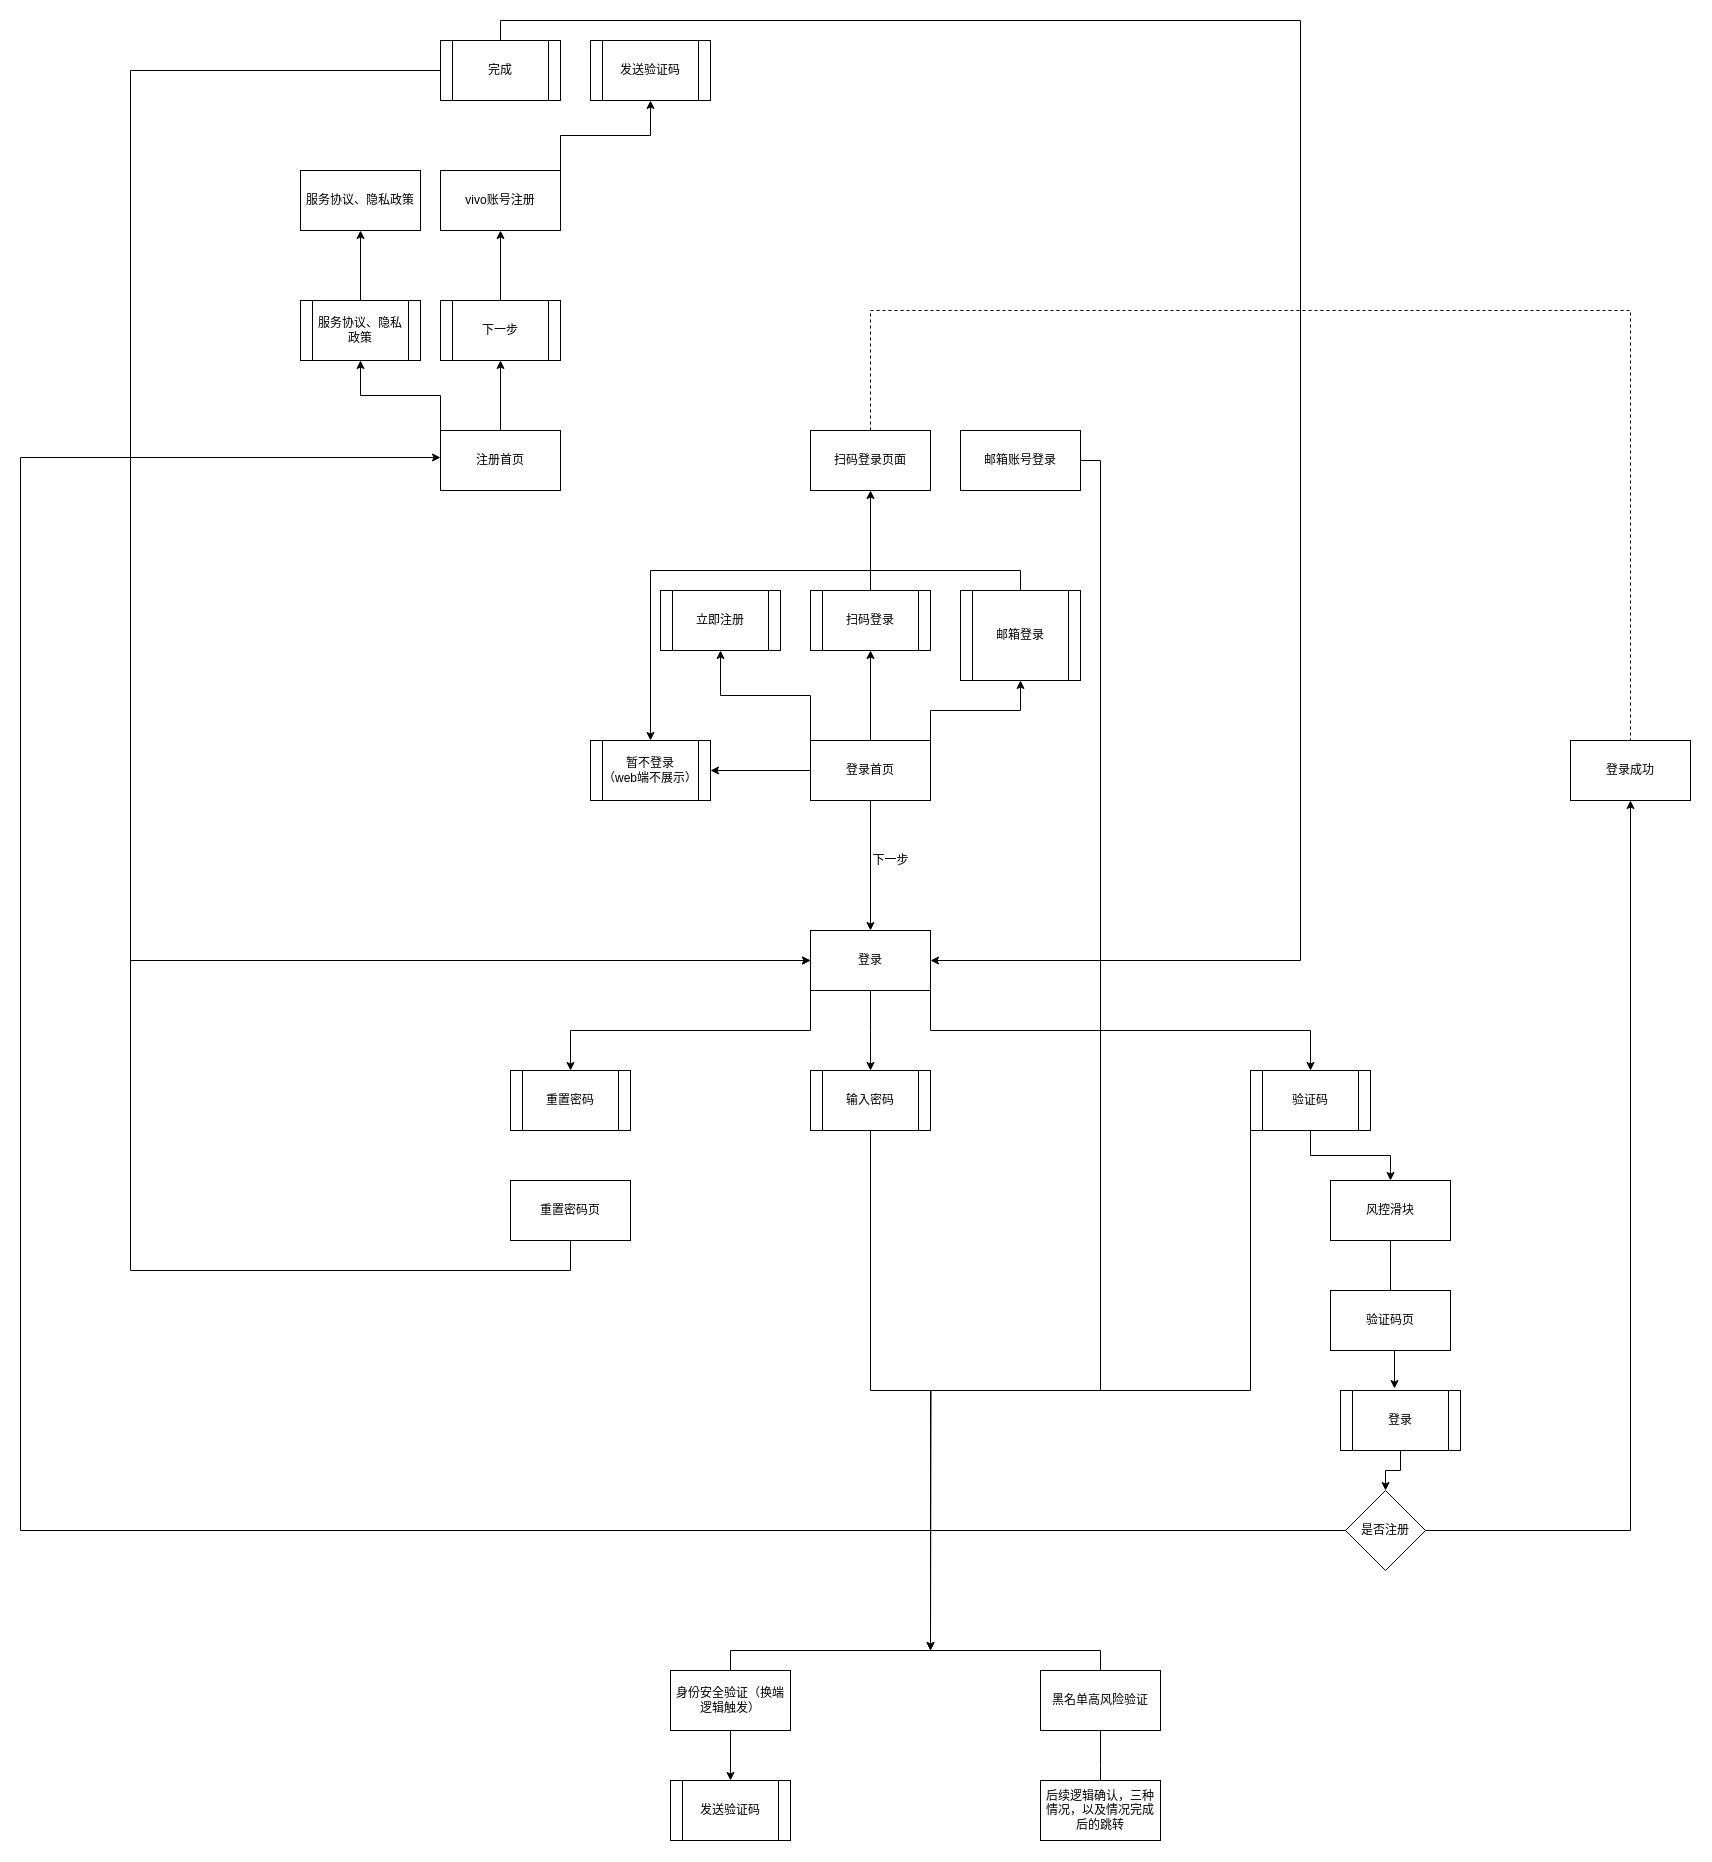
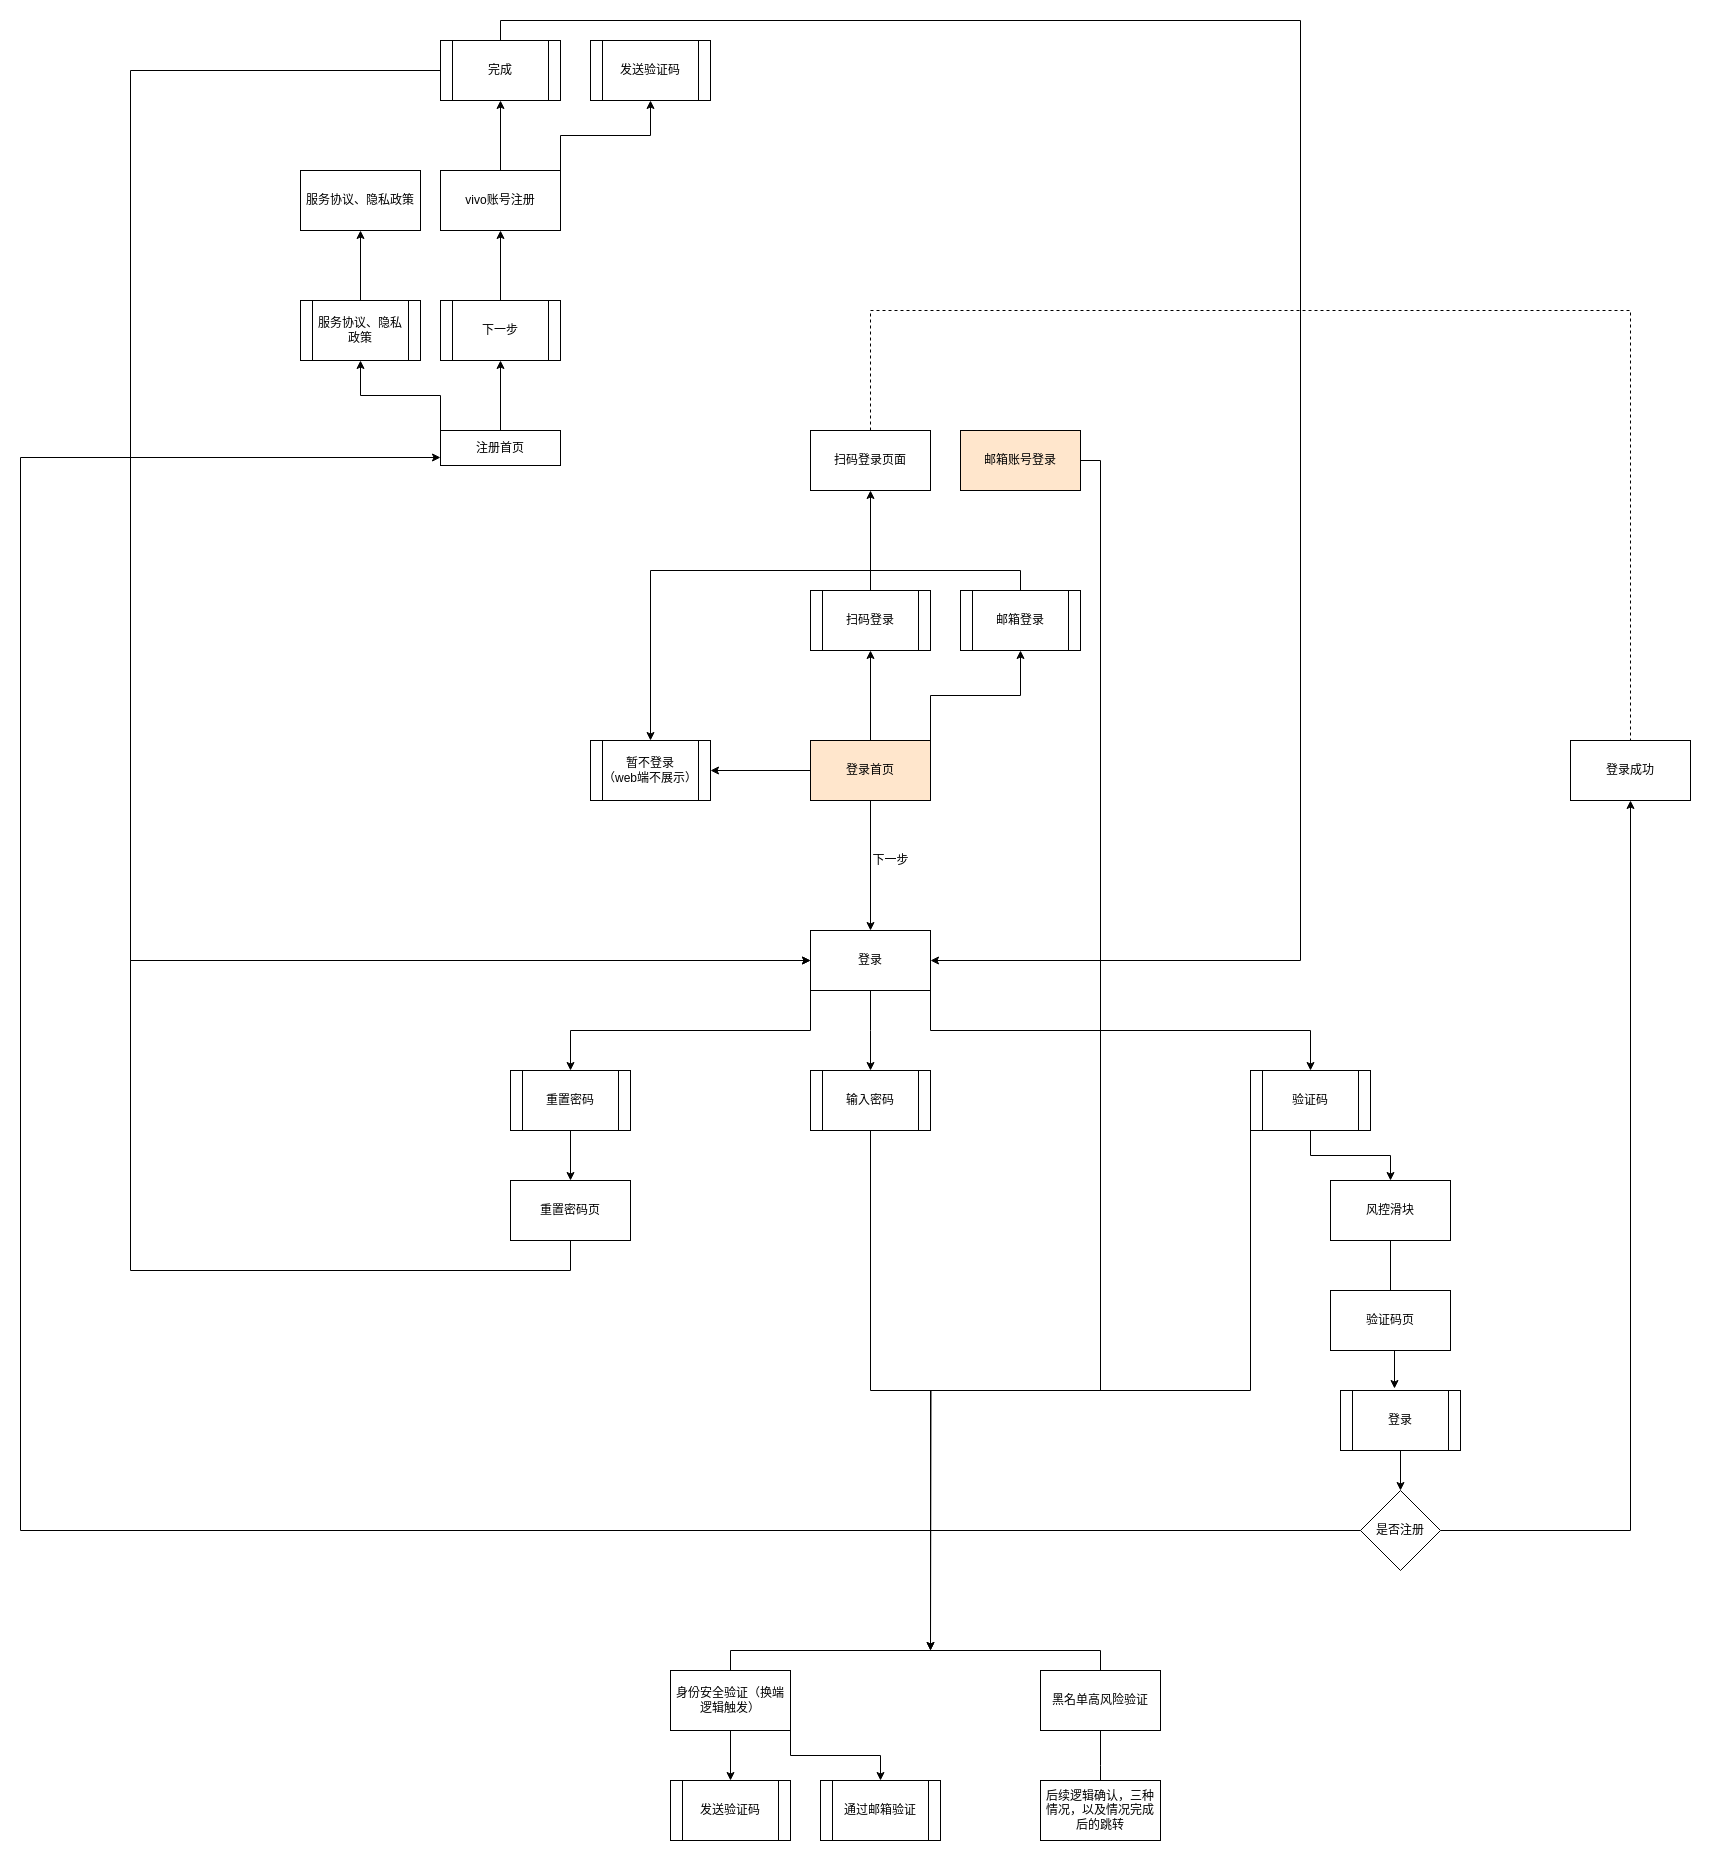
none -> (501, 139)
(501, 461) -> (501, 448)
(1021, 461) -> (1021, 461)
(721, 621) -> none
(1021, 636) -> (1021, 621)
(770, 696) -> none
(871, 771) -> (871, 771)
none -> (571, 1152)
(1386, 1531) -> (1401, 1531)
none -> (832, 1756)
none -> (881, 1811)
